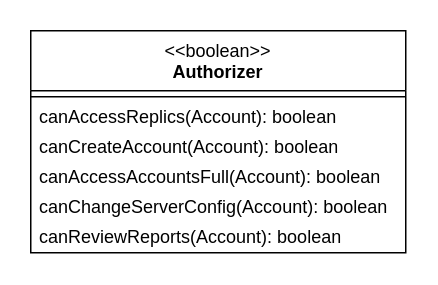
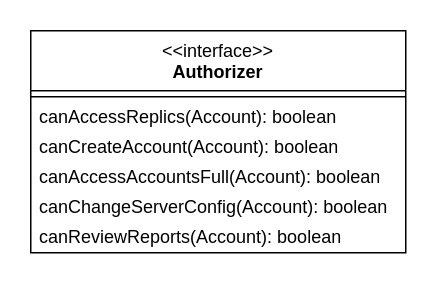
(218, 63) -> (218, 63)
